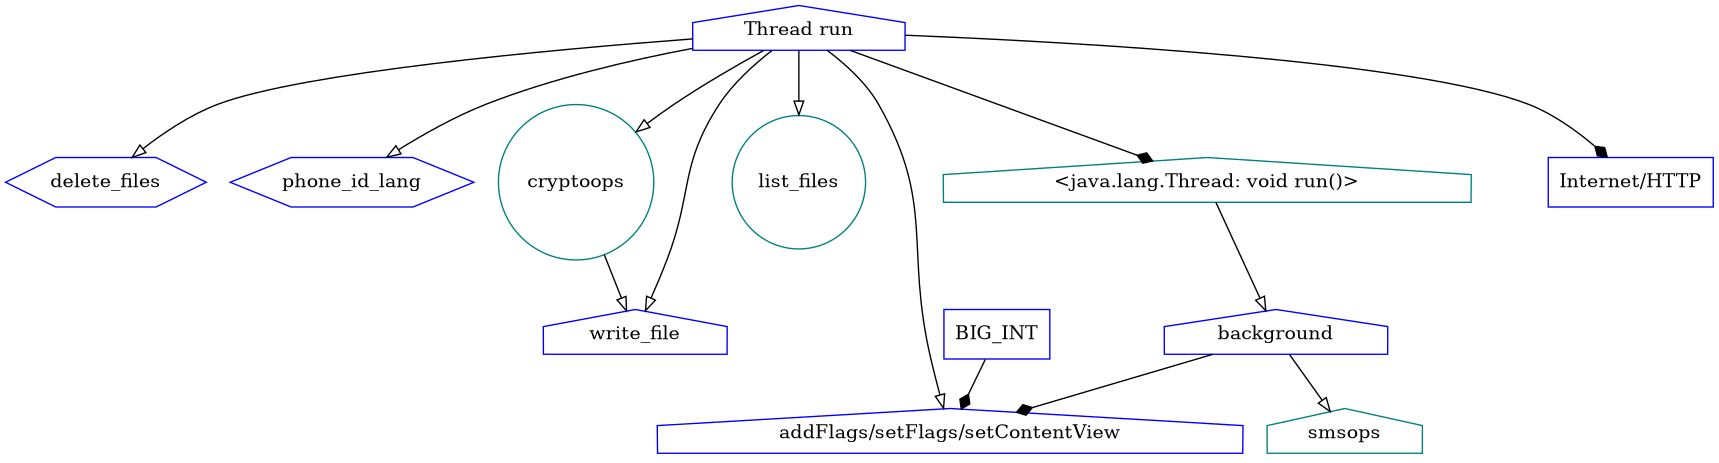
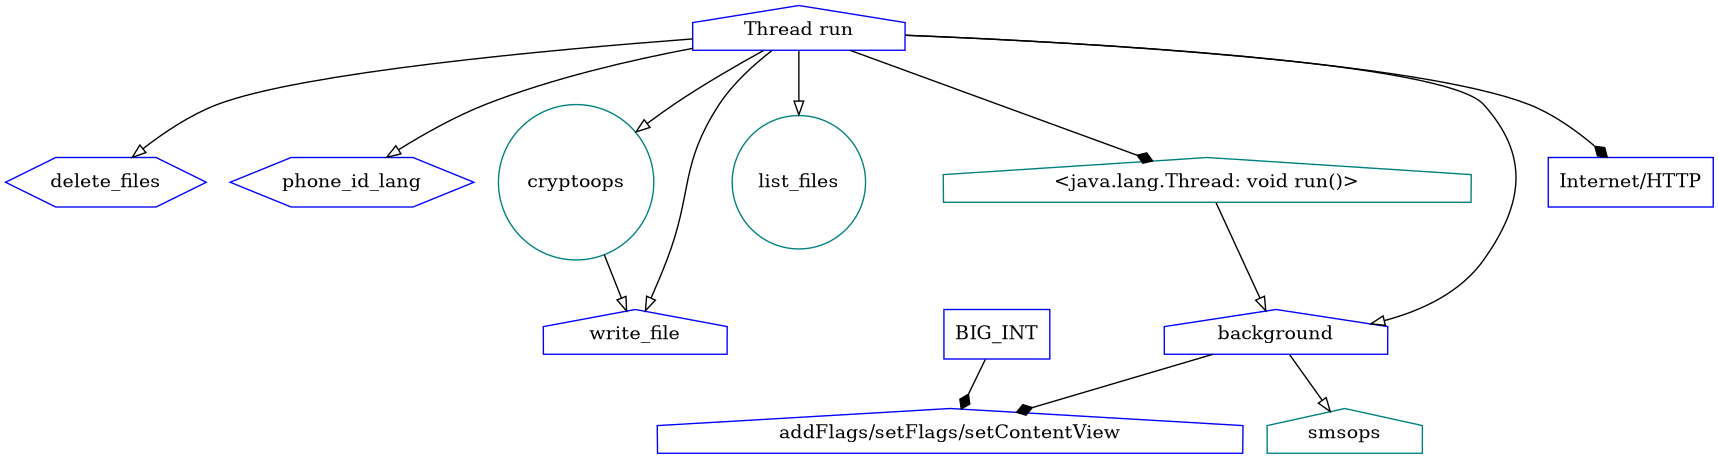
(914, 210) -> (1469, 97)
